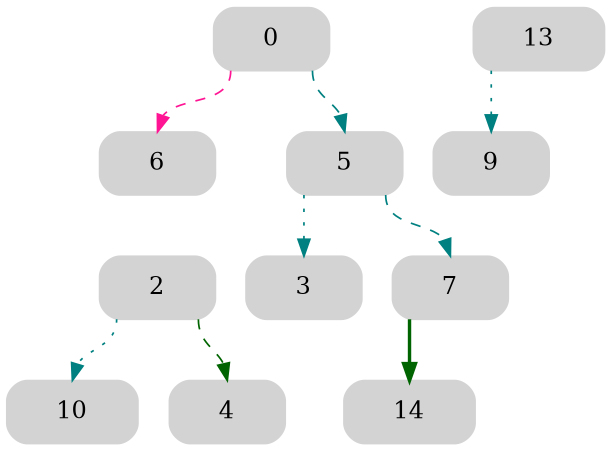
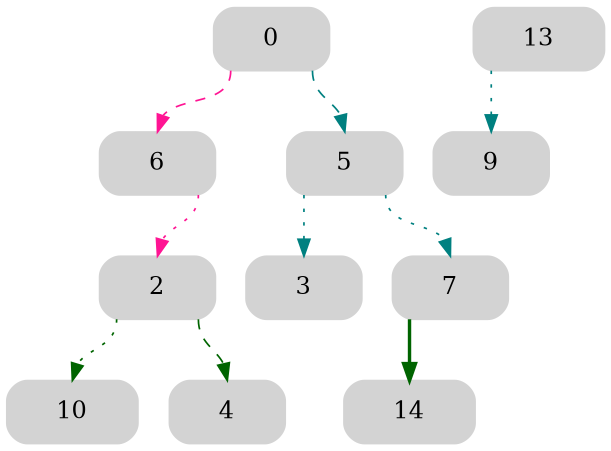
none -> (185, 220)
(410, 223) -> (410, 223)
(102, 345) -> (102, 345)
